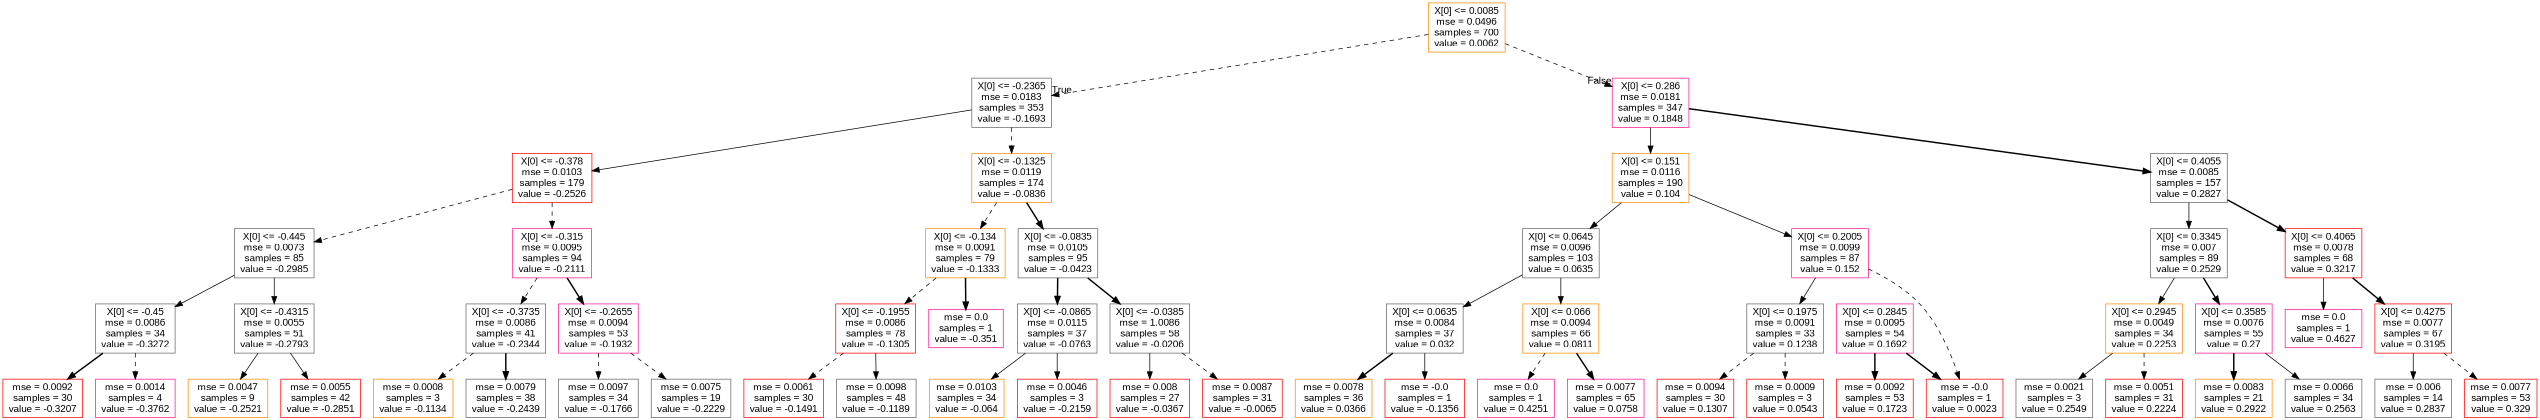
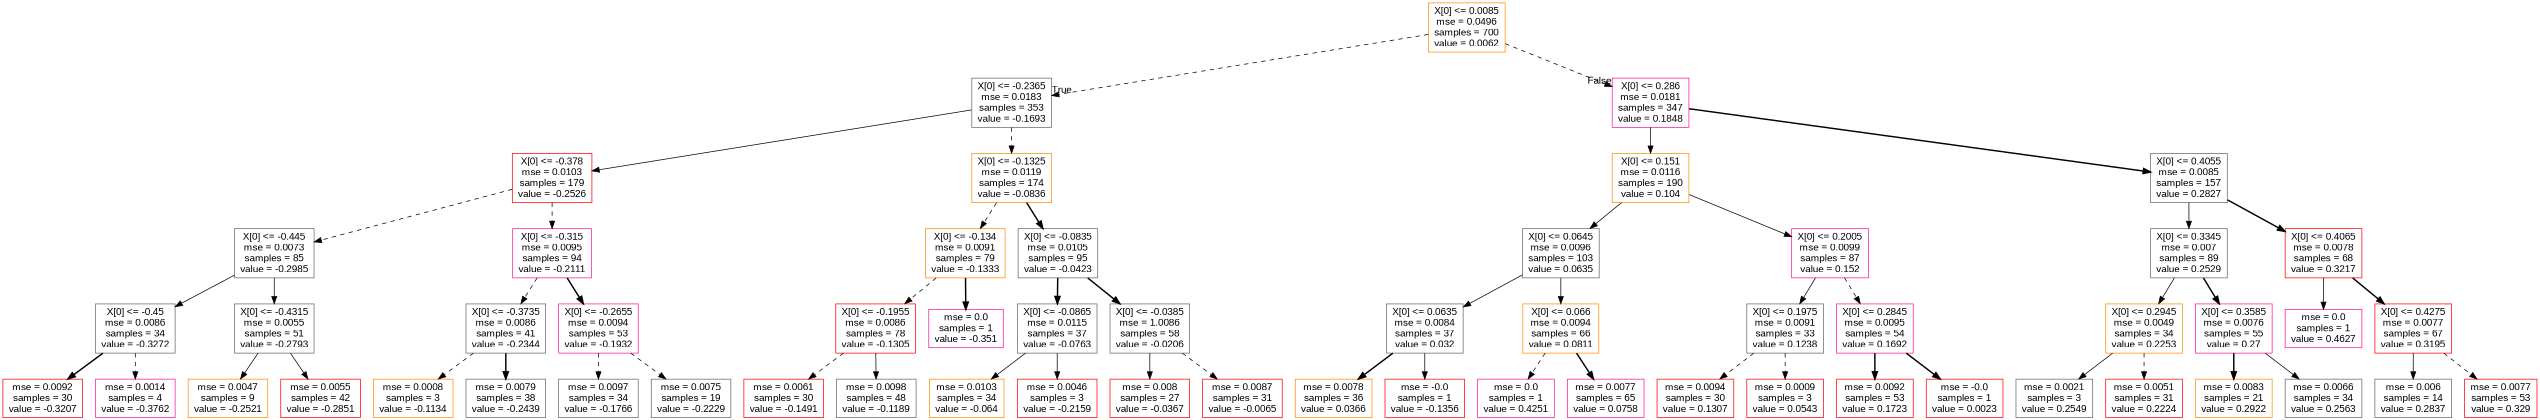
(1925, 310) -> (1850, 288)
